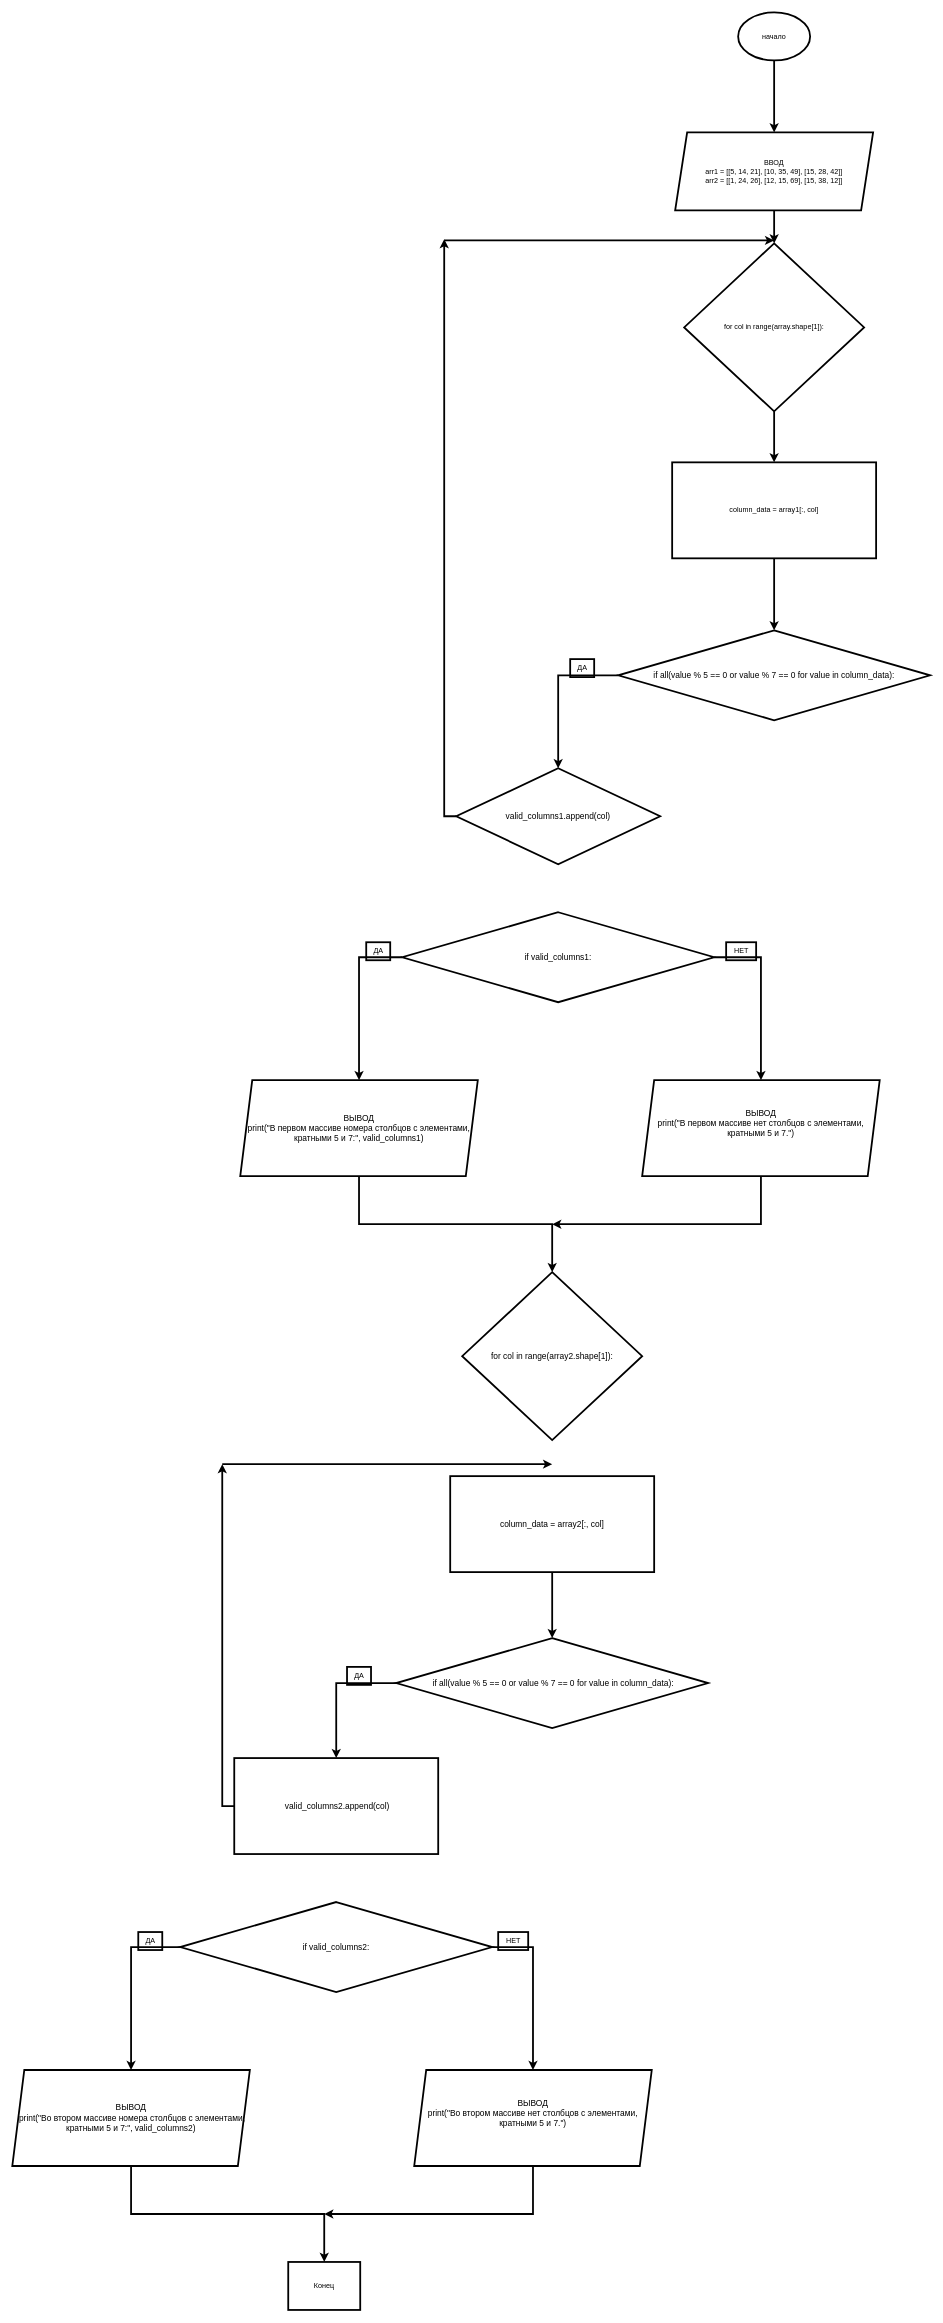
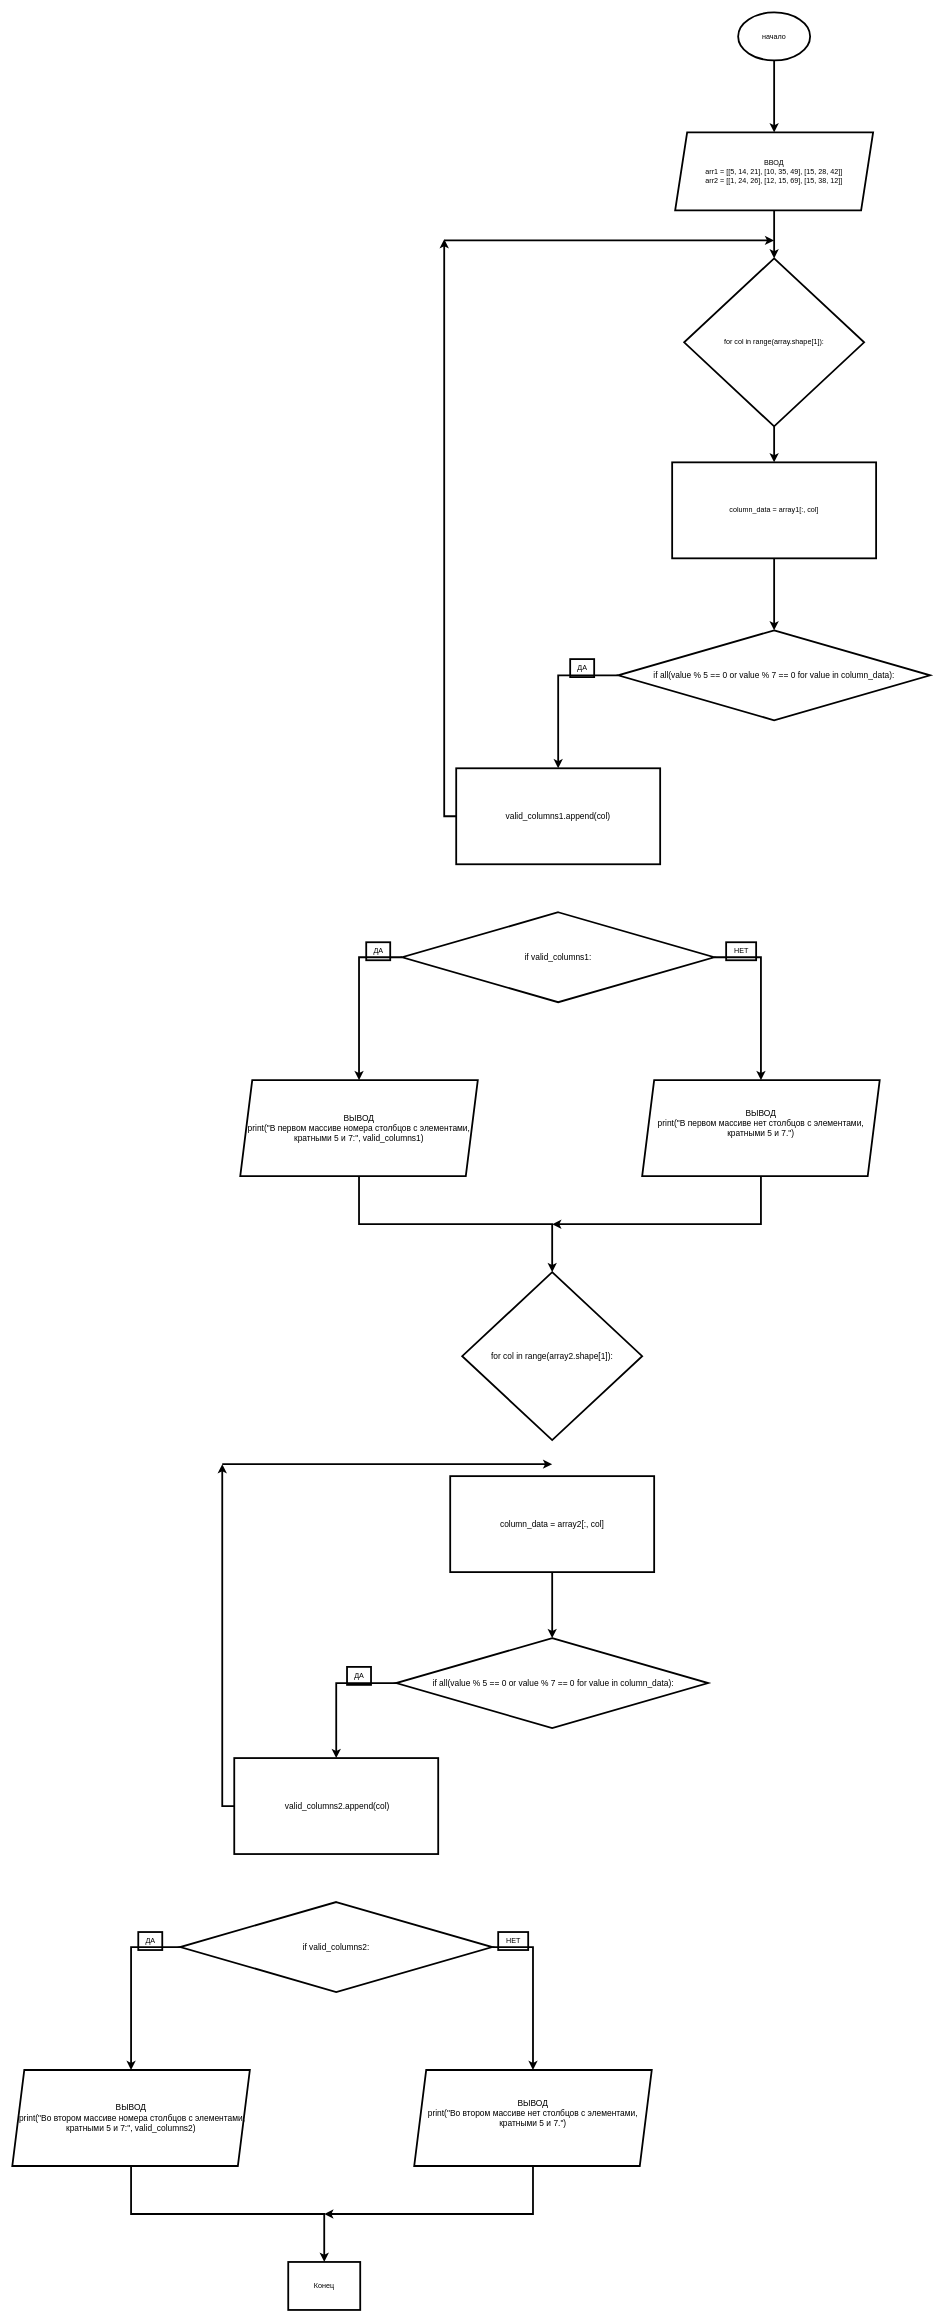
(774, 327) -> (774, 342)
(558, 816) -> (558, 816)
